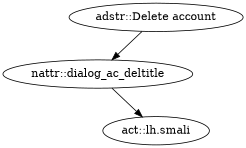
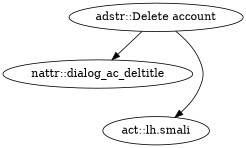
(124, 100) -> (203, 70)
